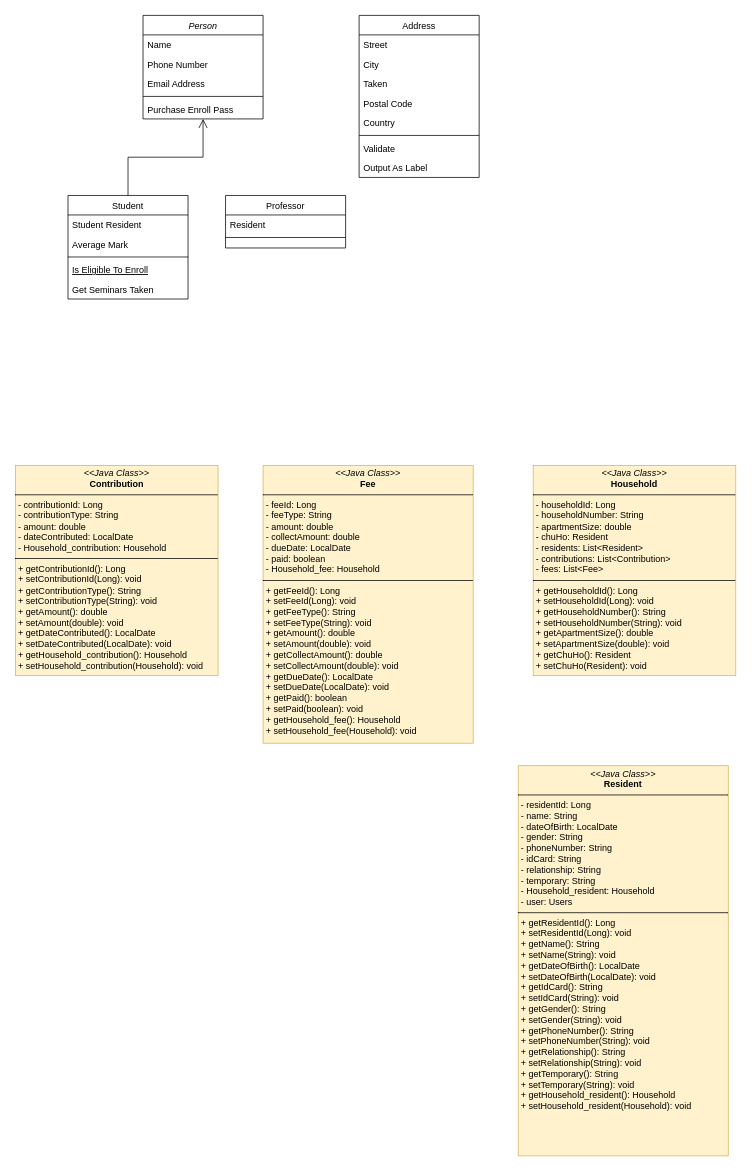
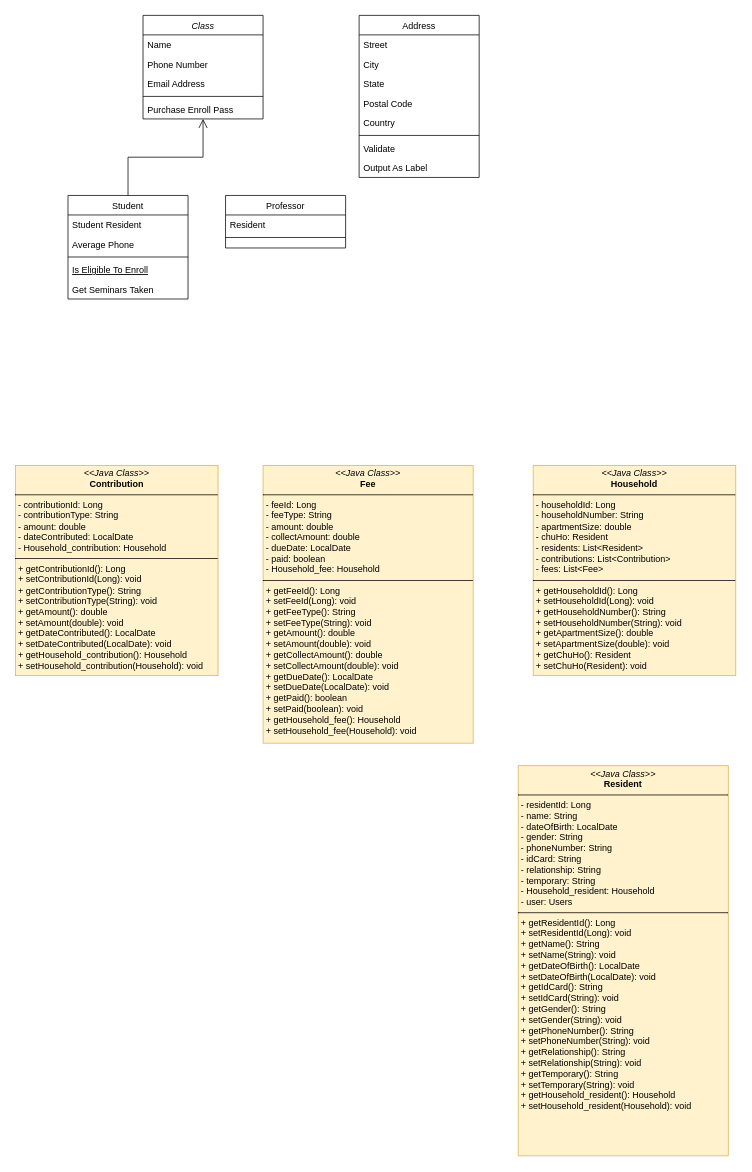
(203, 26) -> (203, 26)
(376, 84) -> (376, 84)
(101, 245) -> (104, 245)
